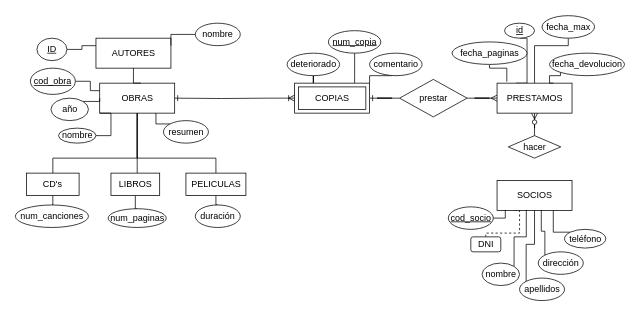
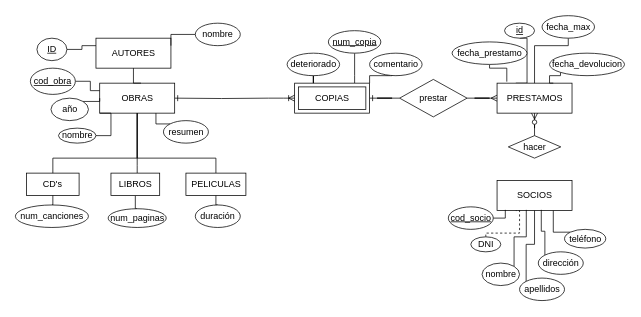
(490, 53) -> (490, 53)
(486, 244) -> (486, 244)
